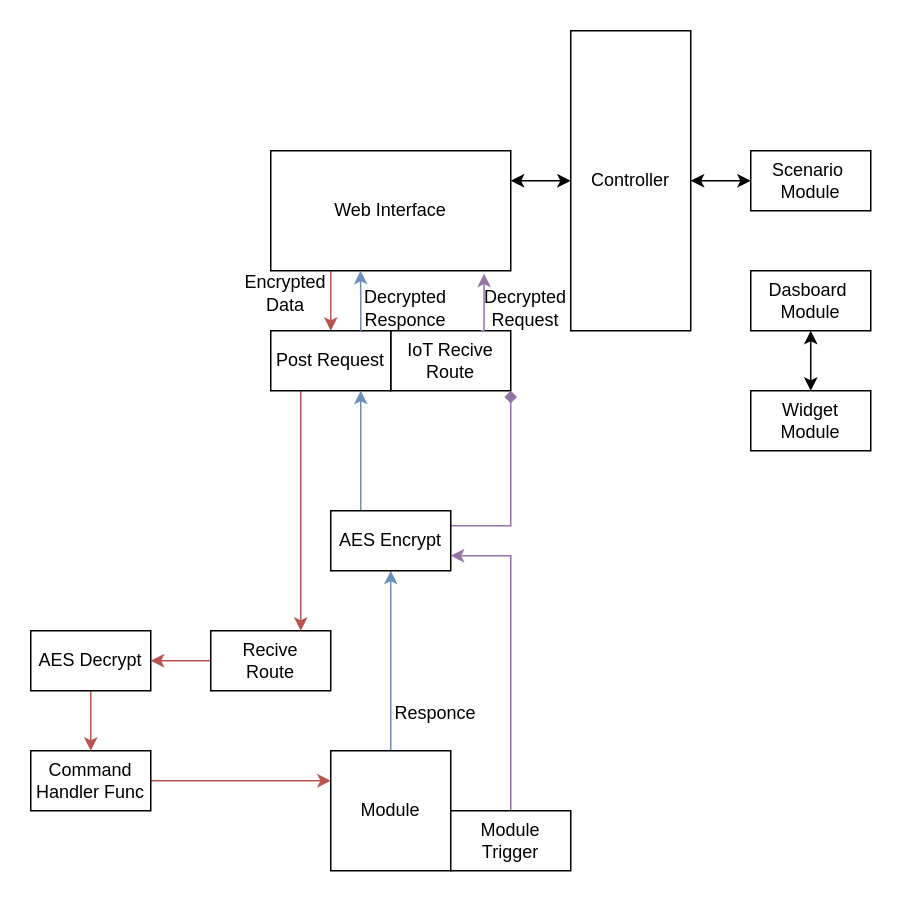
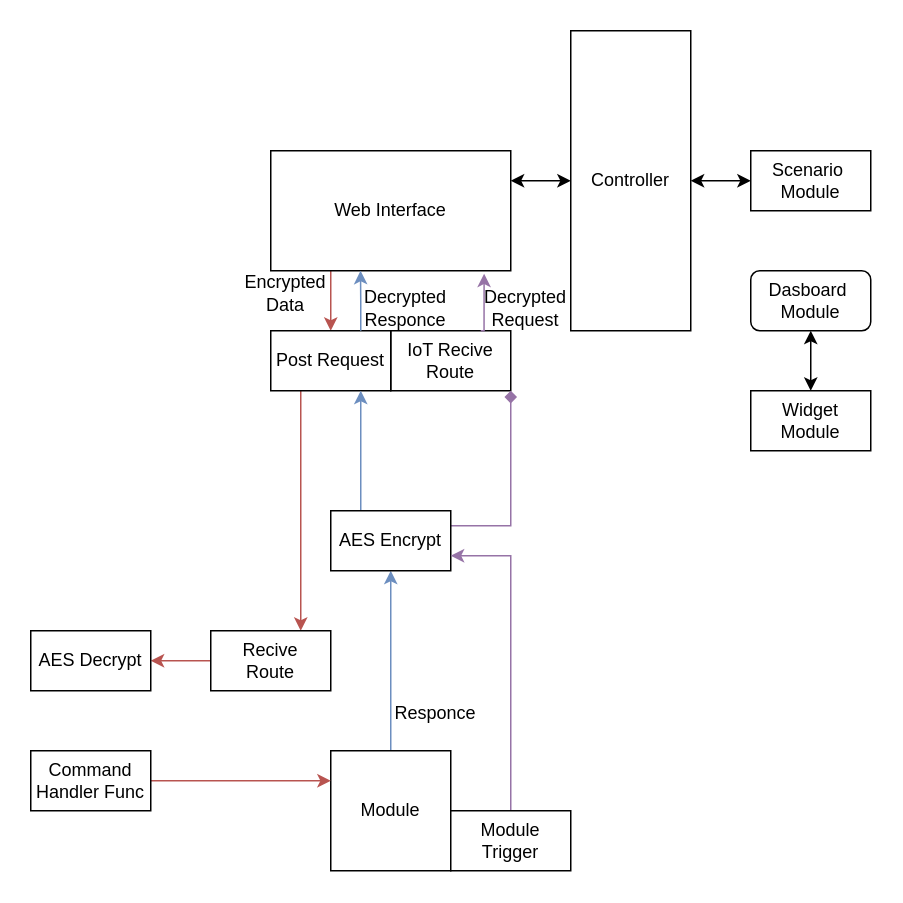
(811, 301) -> (811, 301)
(91, 716) -> none
